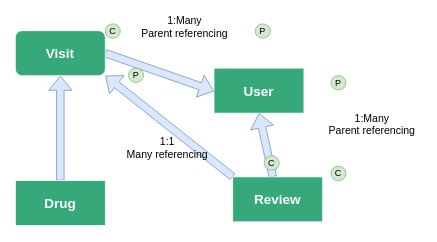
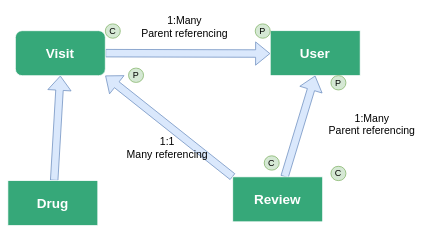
(259, 90) -> (315, 53)
(60, 203) -> (53, 203)
